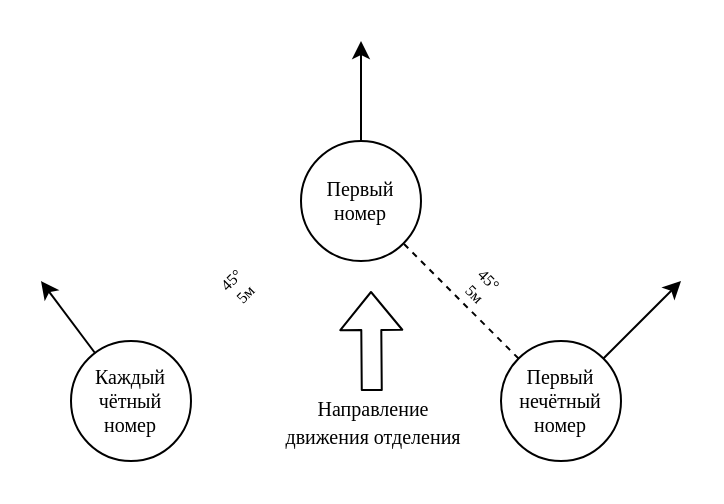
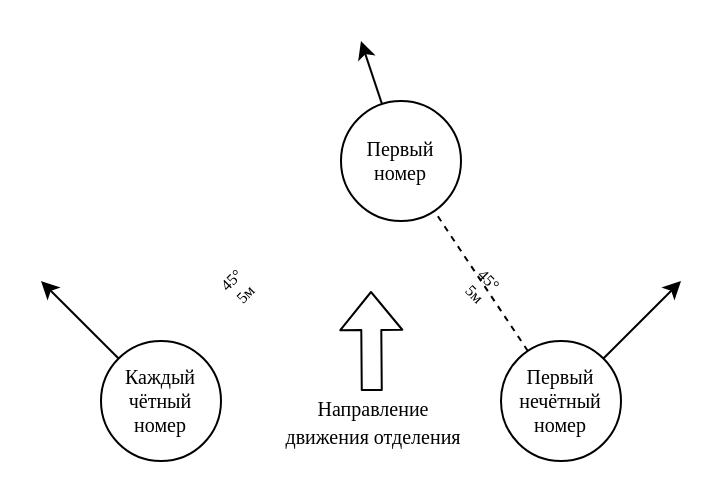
(361, 201) -> (401, 161)
(131, 401) -> (161, 401)
